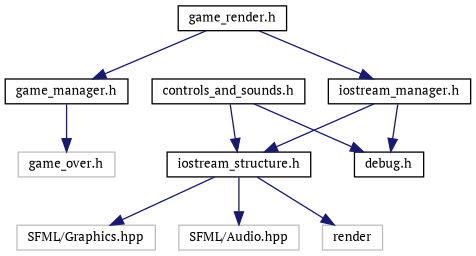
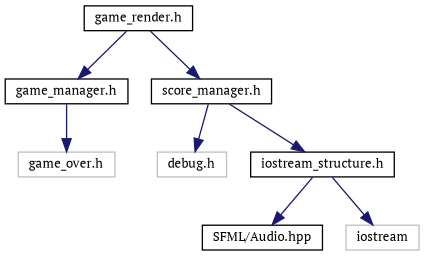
(228, 91) -> none
(400, 91) -> (212, 91)
(389, 164) -> (192, 164)
(86, 238) -> none
(239, 238) -> (262, 238)
(352, 238) -> (383, 238)
